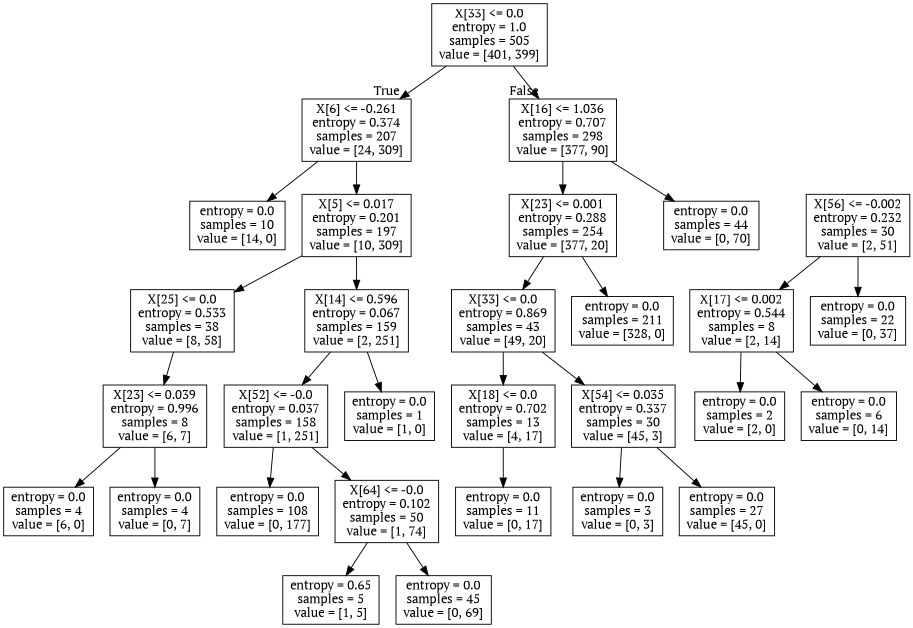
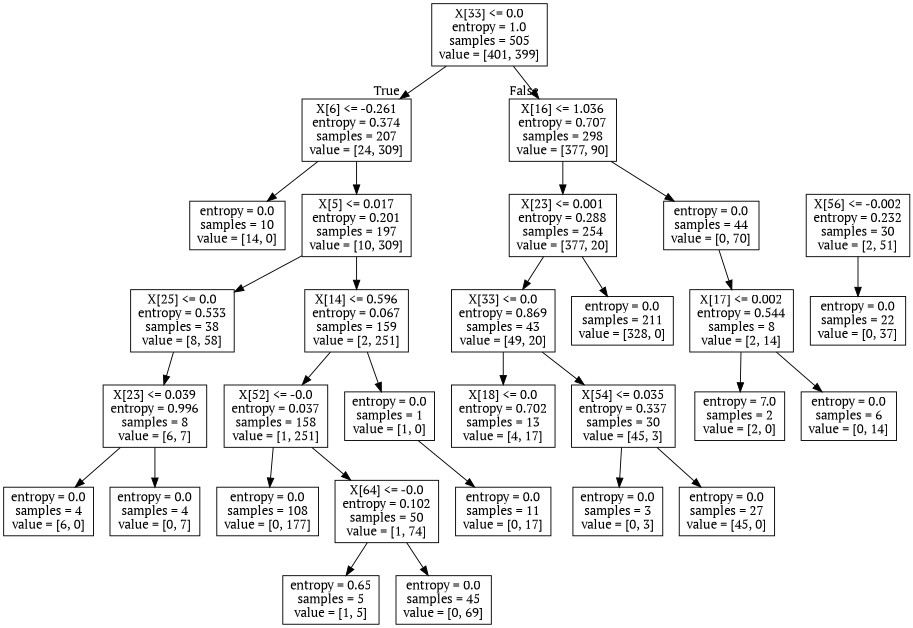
(803, 270) -> (724, 265)
(740, 416) -> (740, 416)
(503, 463) -> (443, 461)
